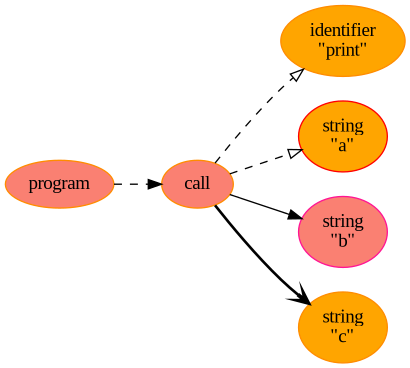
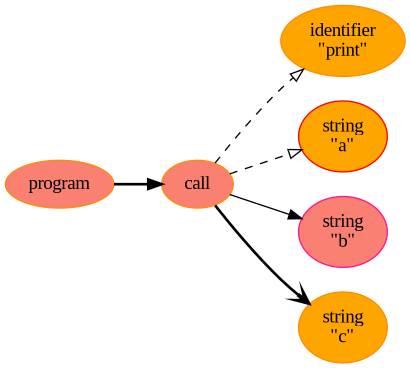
(131, 184) -> (131, 184)
